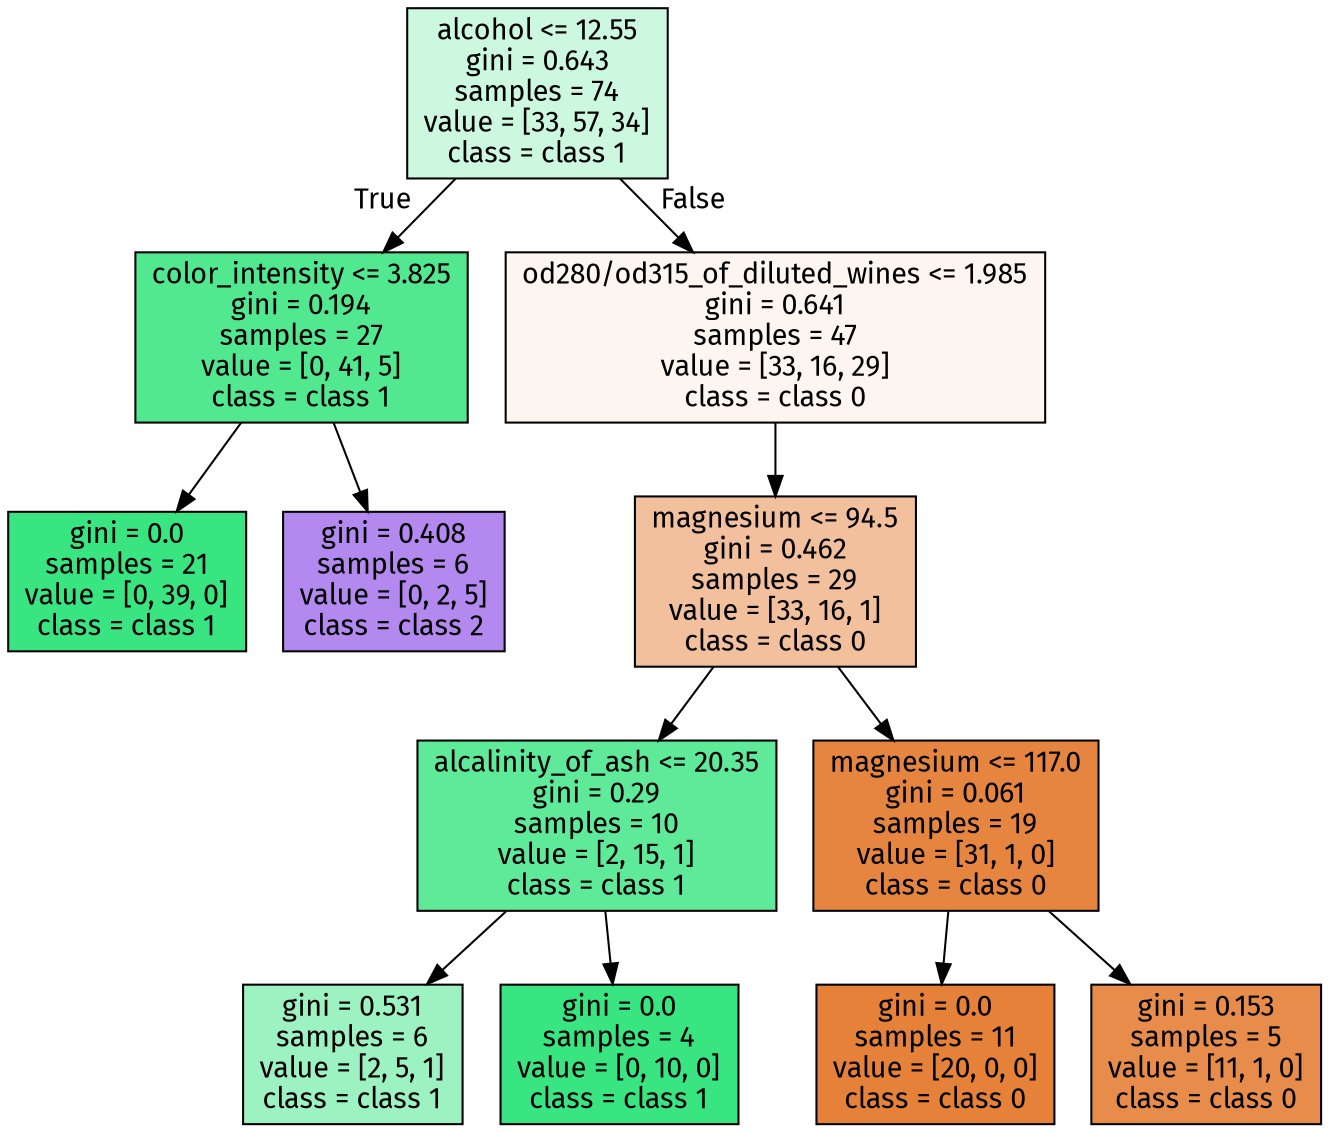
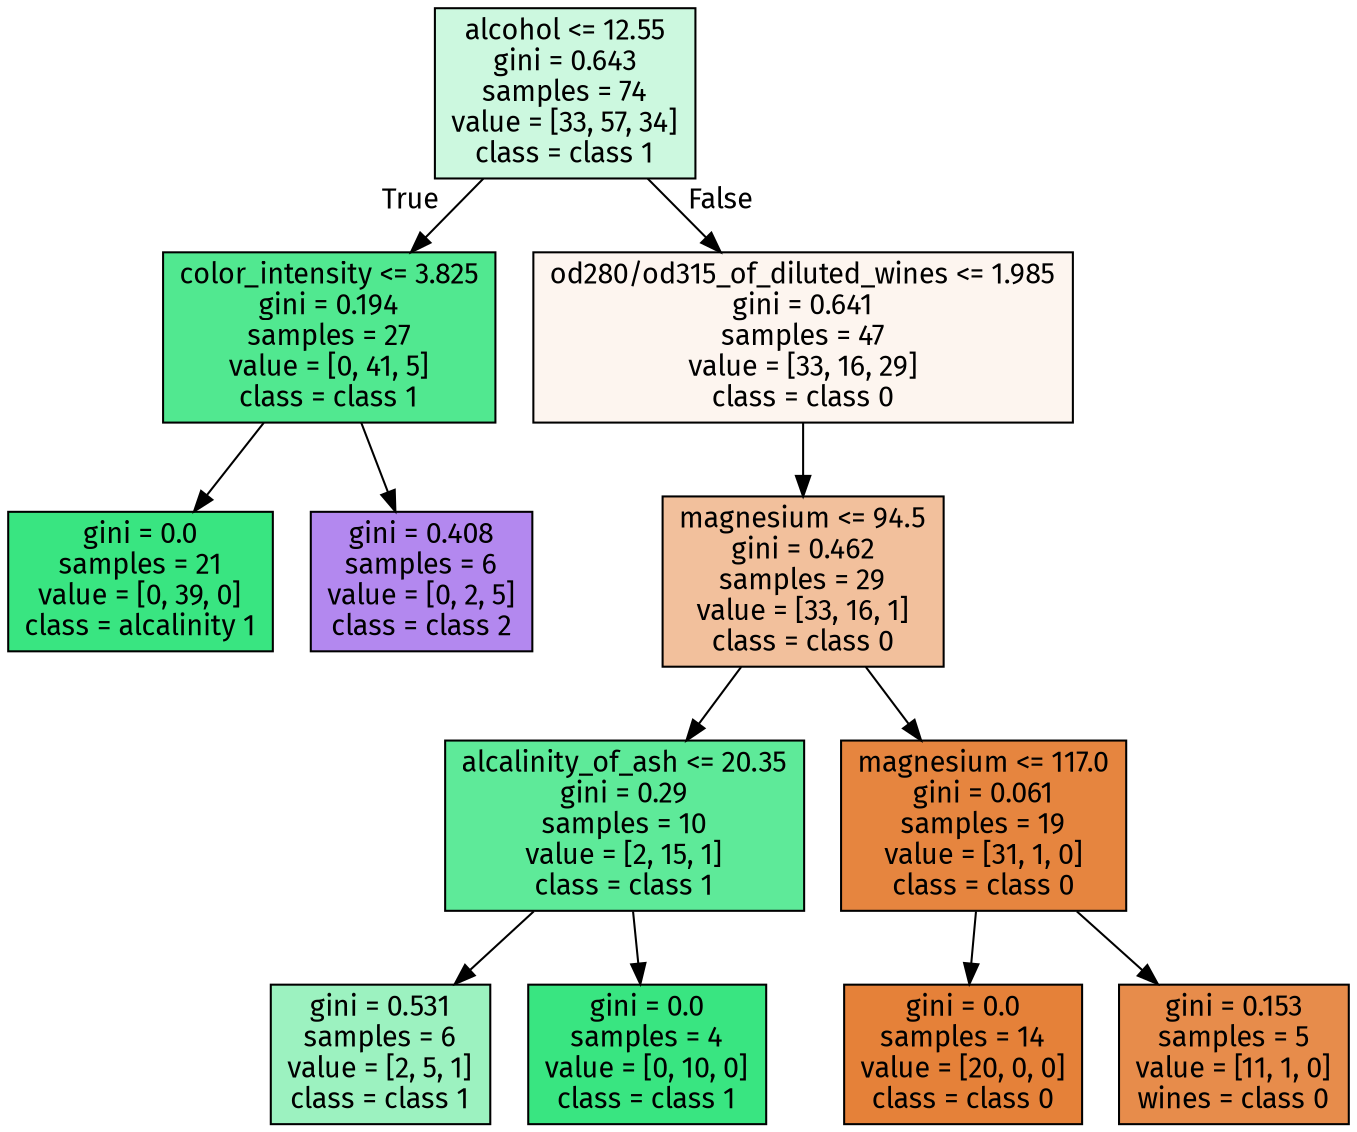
(127, 582) -> (141, 582)
(935, 1054) -> (963, 1054)
(1206, 1054) -> (1234, 1054)
